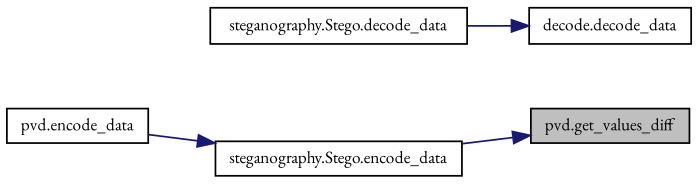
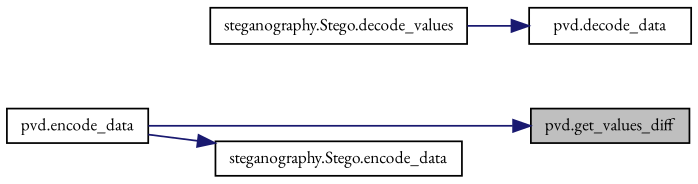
(339, 26) -> (339, 26)
(610, 26) -> (610, 26)
(487, 141) -> (331, 126)
